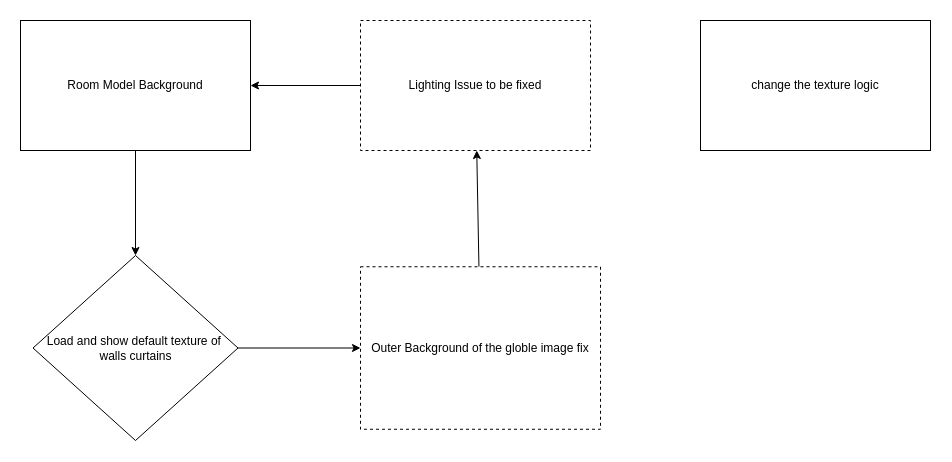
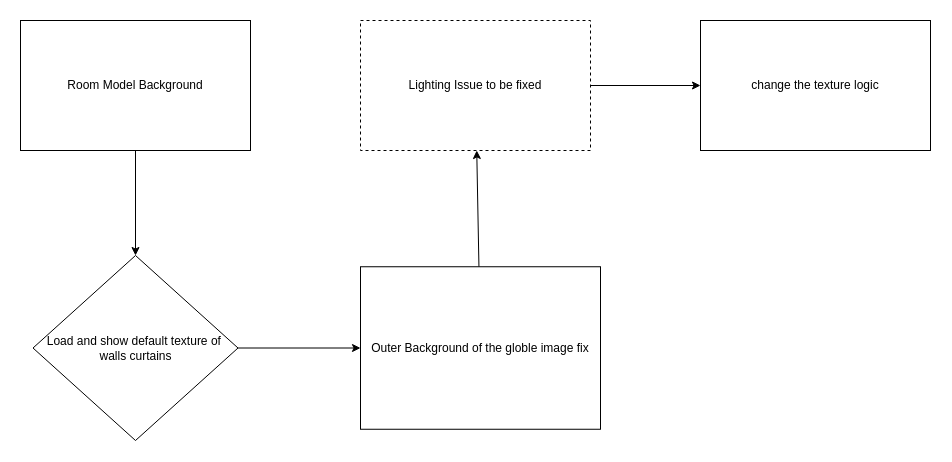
(309, 86) -> (642, 86)
(481, 348) -> (481, 348)
